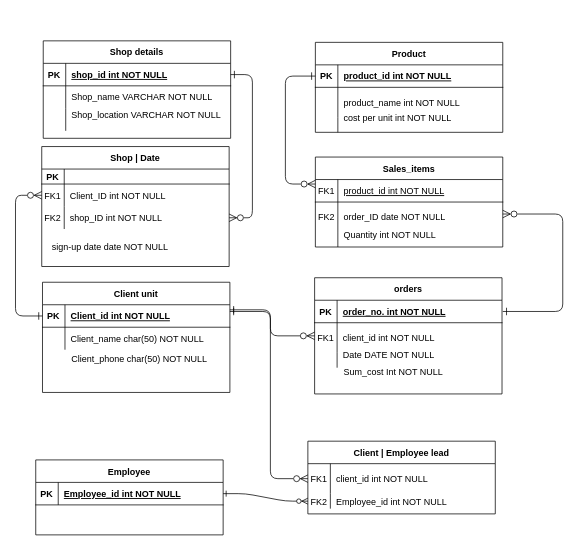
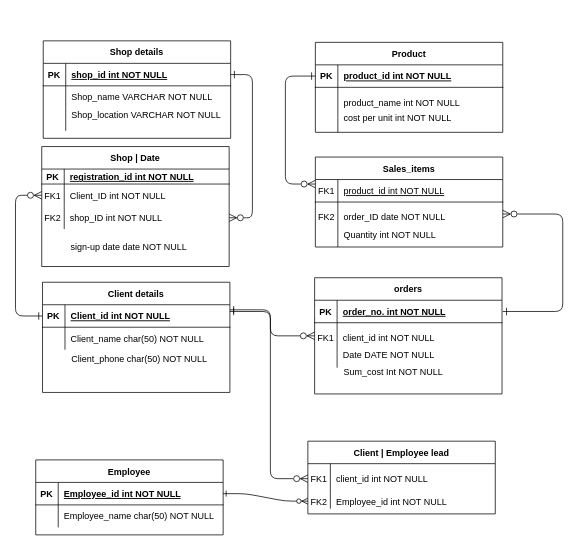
none -> (147, 177)
(129, 246) -> (147, 246)
(136, 294) -> (136, 294)
none -> (141, 516)
